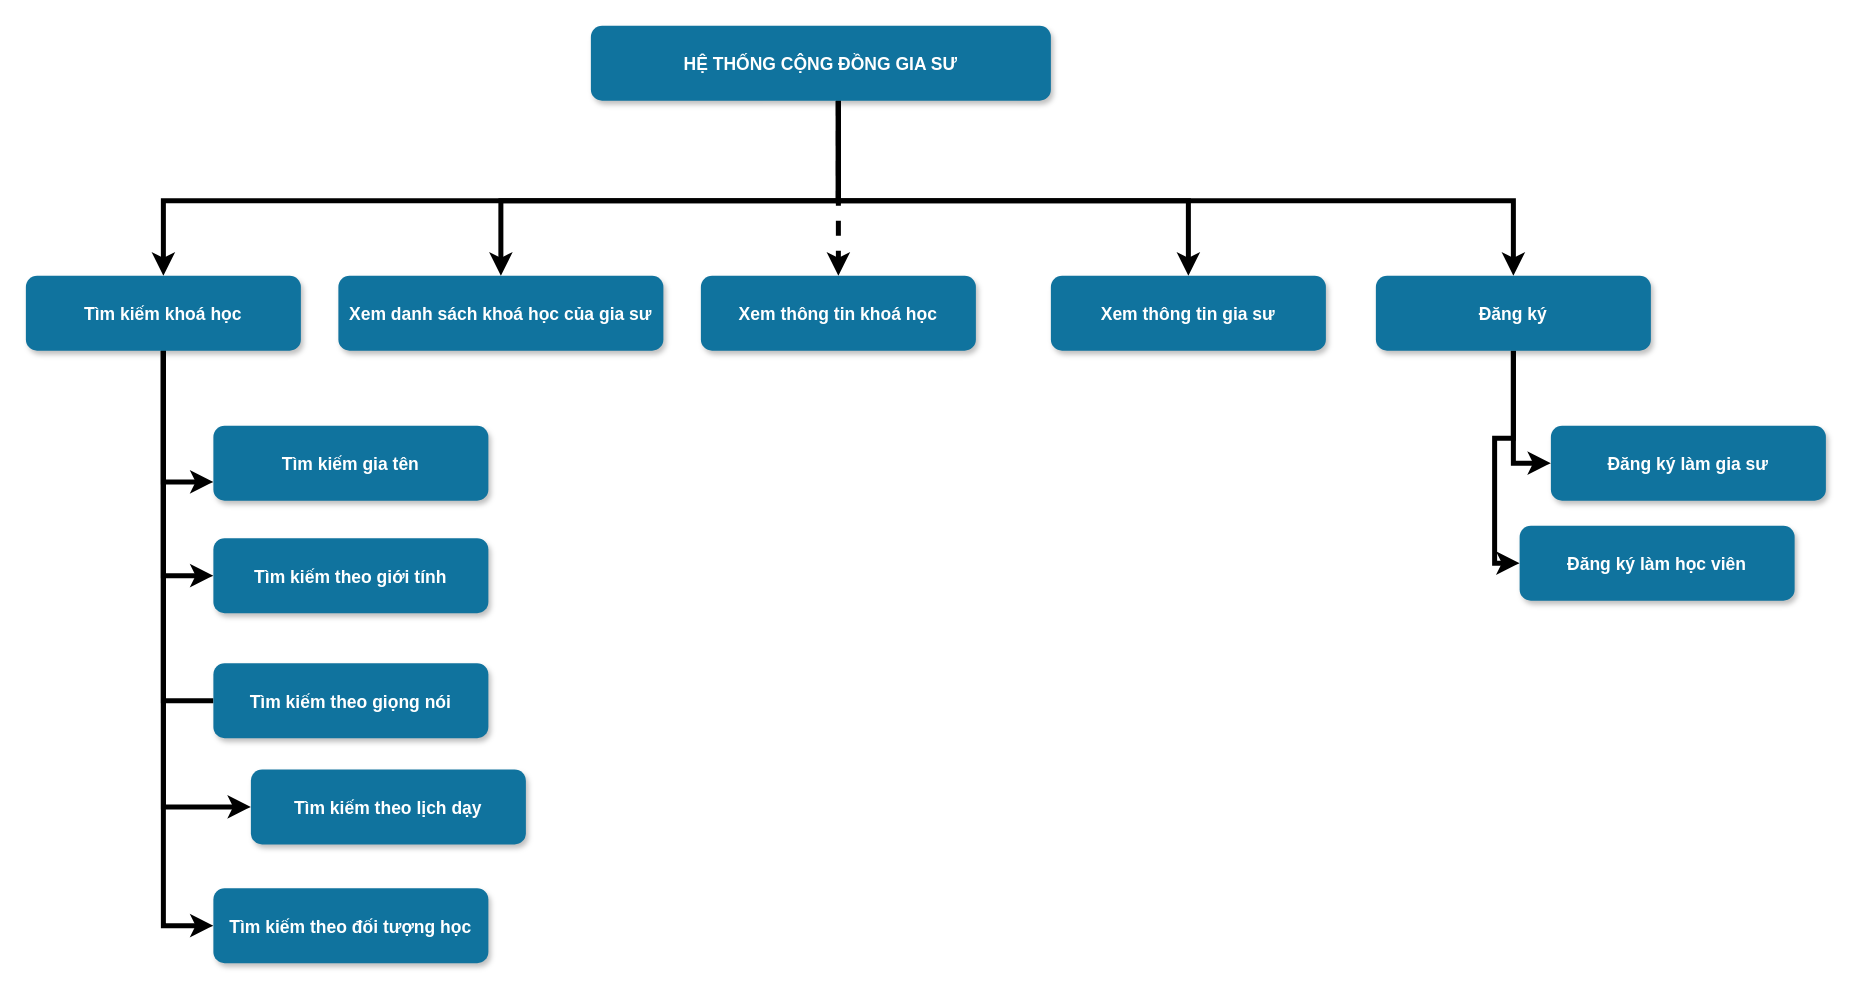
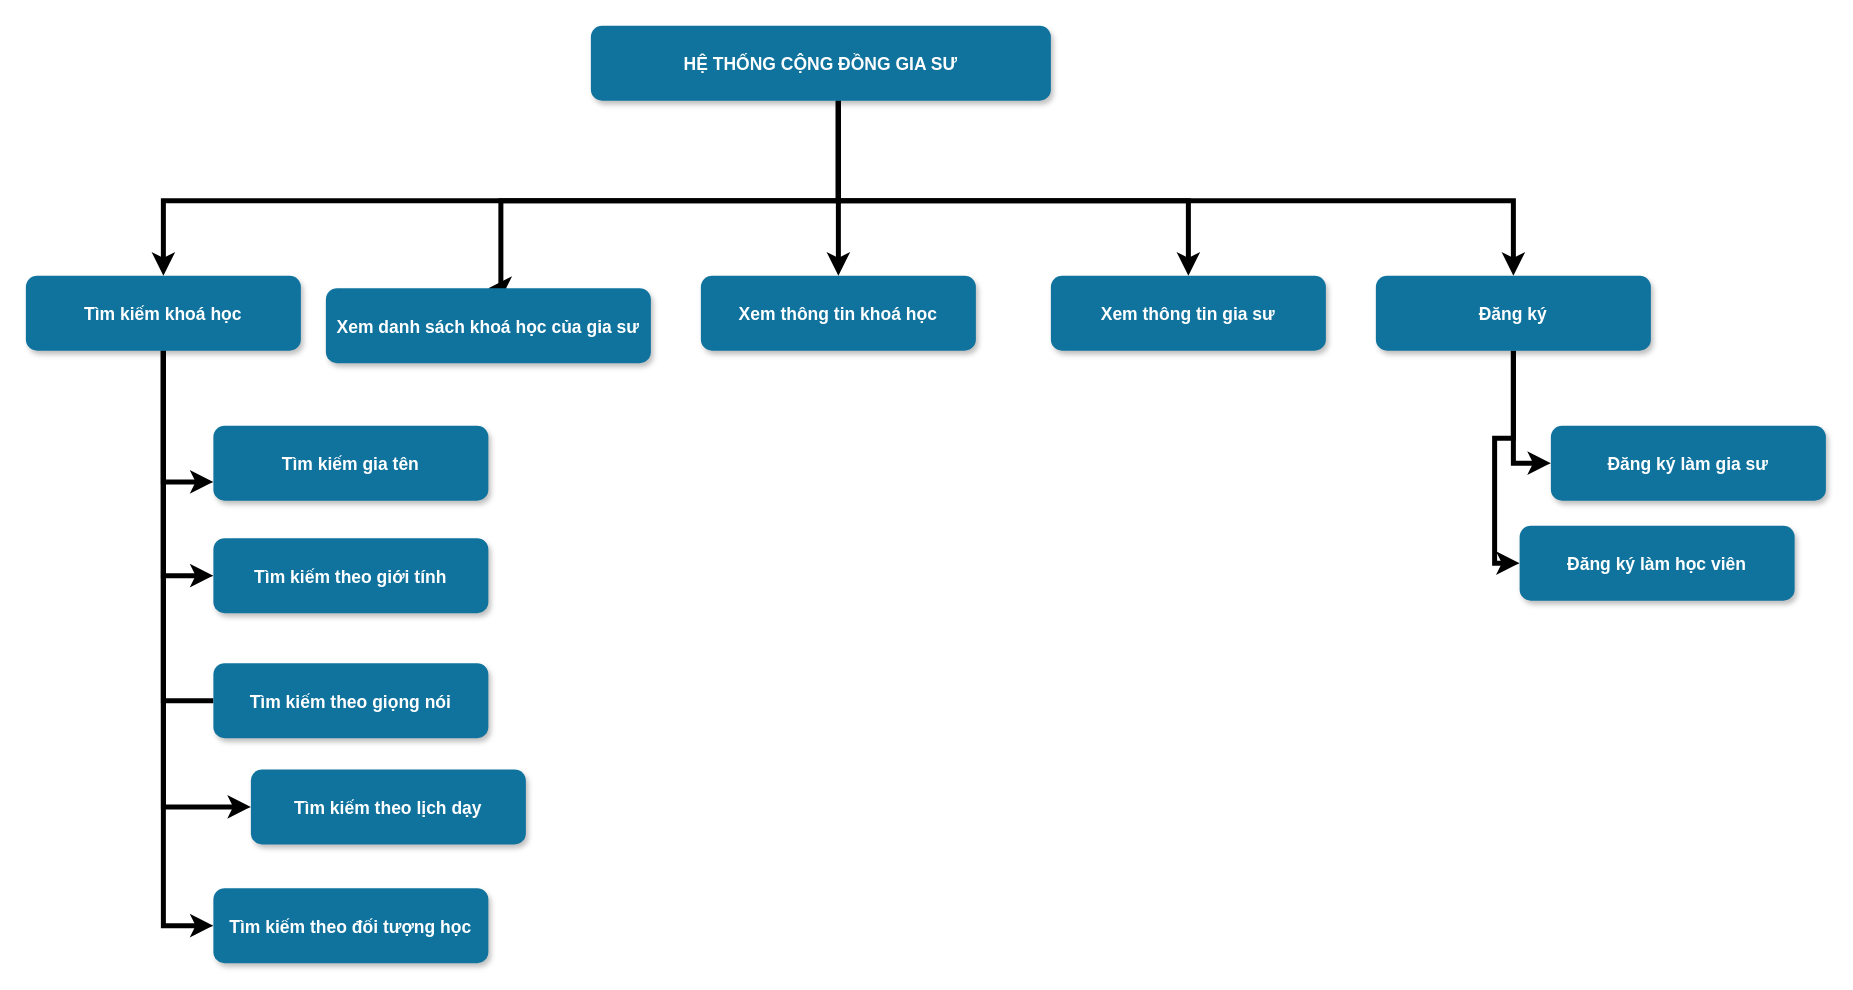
(838, 213) -> (838, 213)
(501, 313) -> (488, 326)
